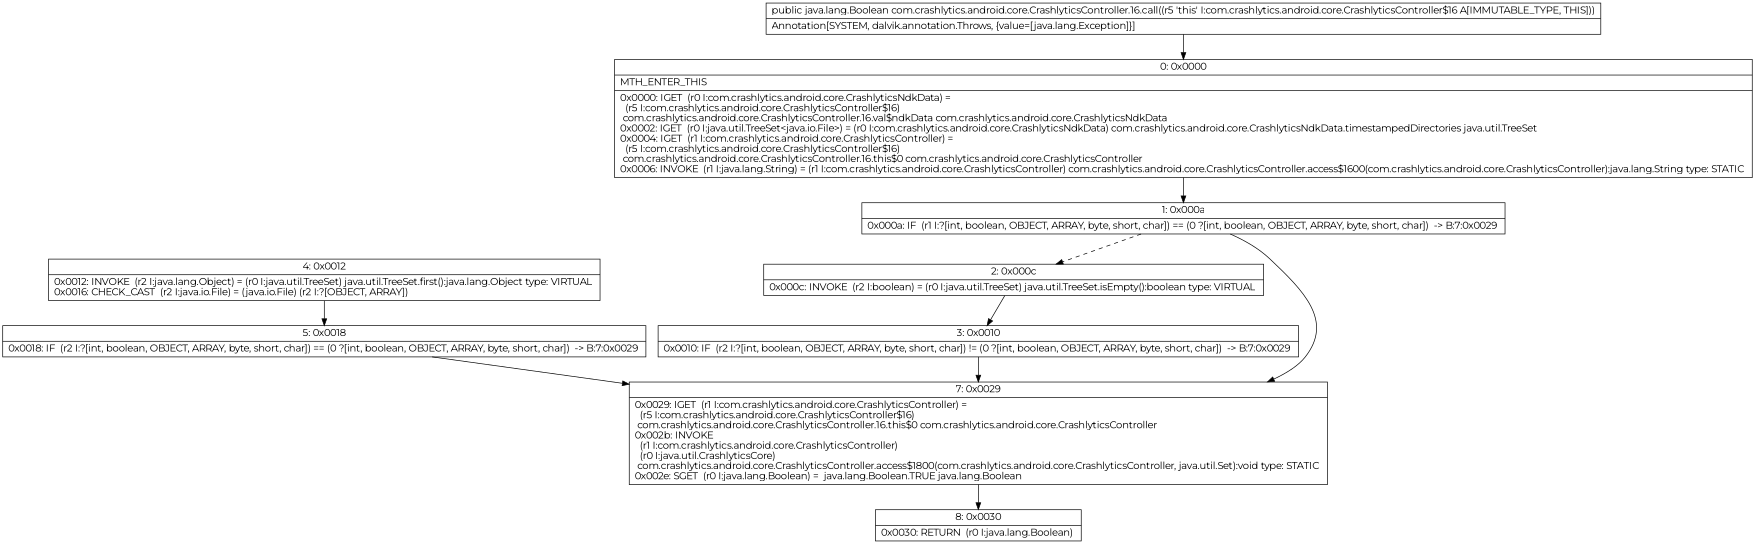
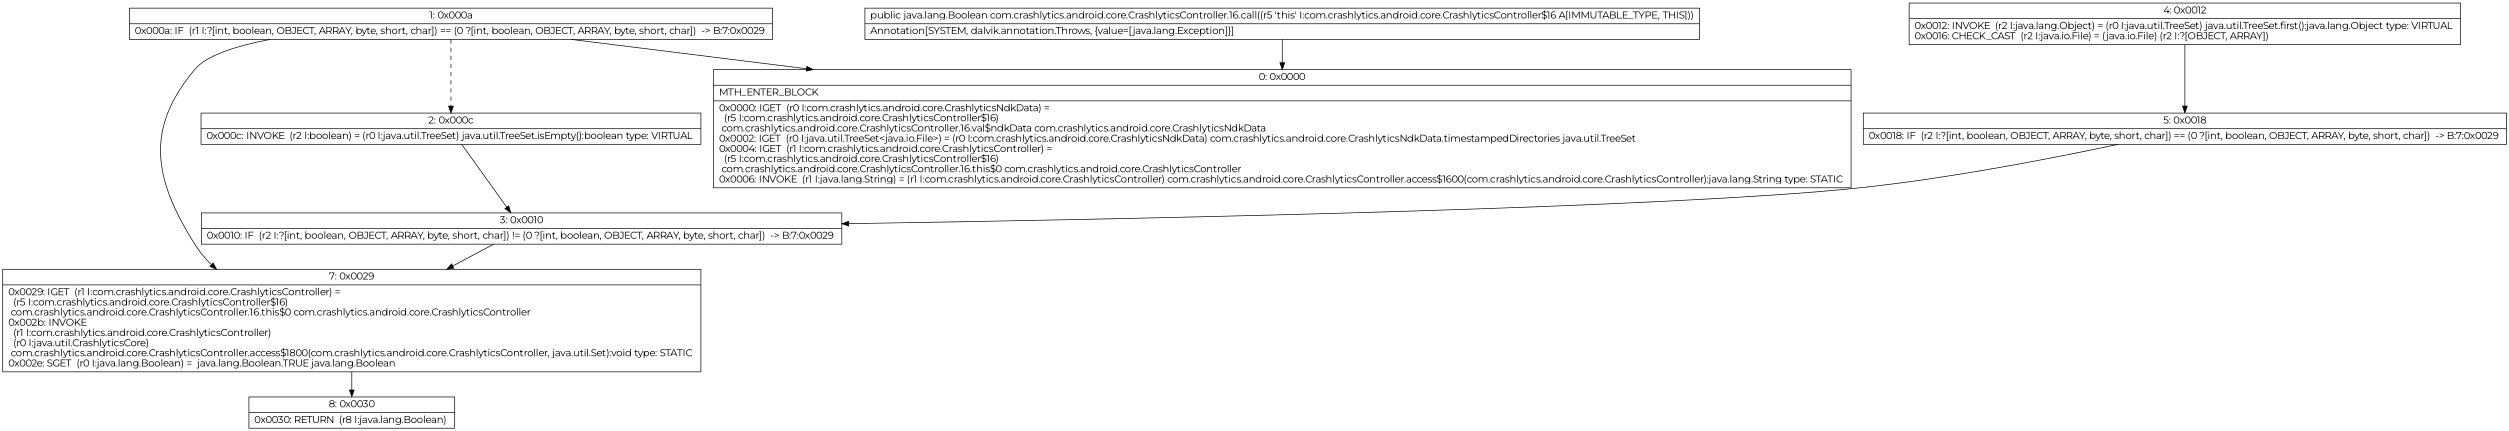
(664, 83) -> (769, 93)
(1183, 187) -> (689, 54)
(527, 370) -> (1485, 209)
(978, 533) -> (352, 420)
